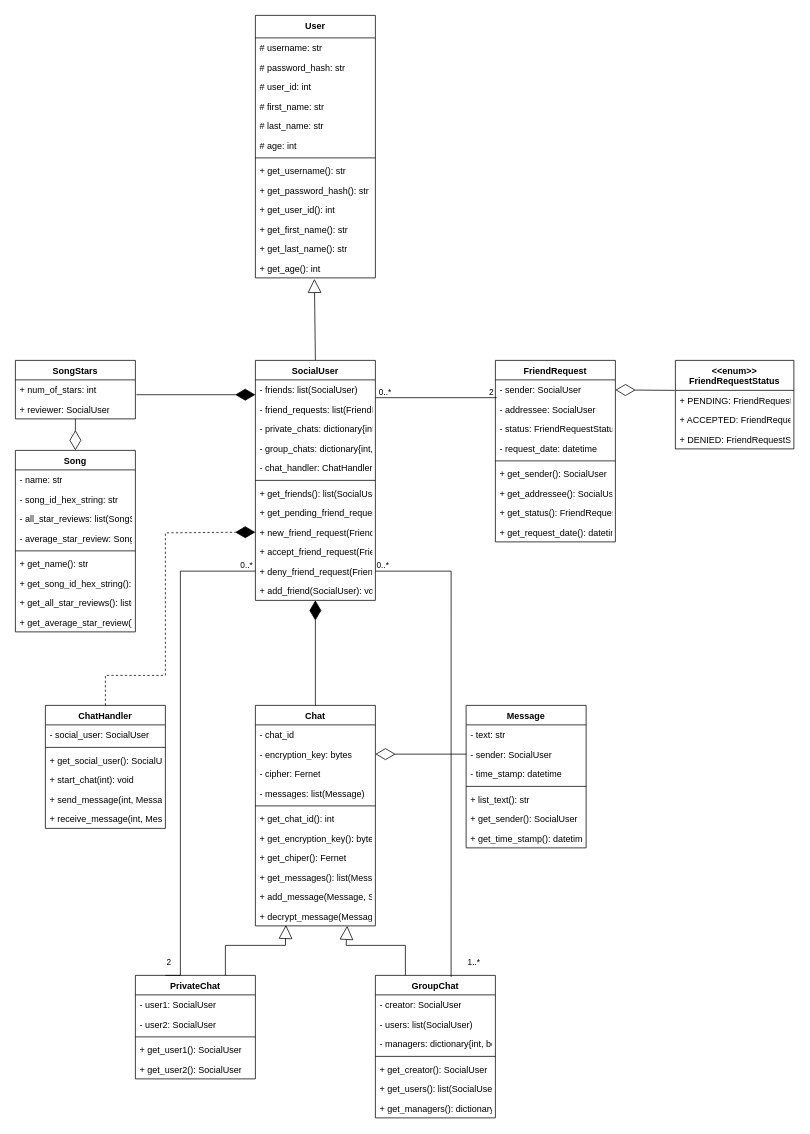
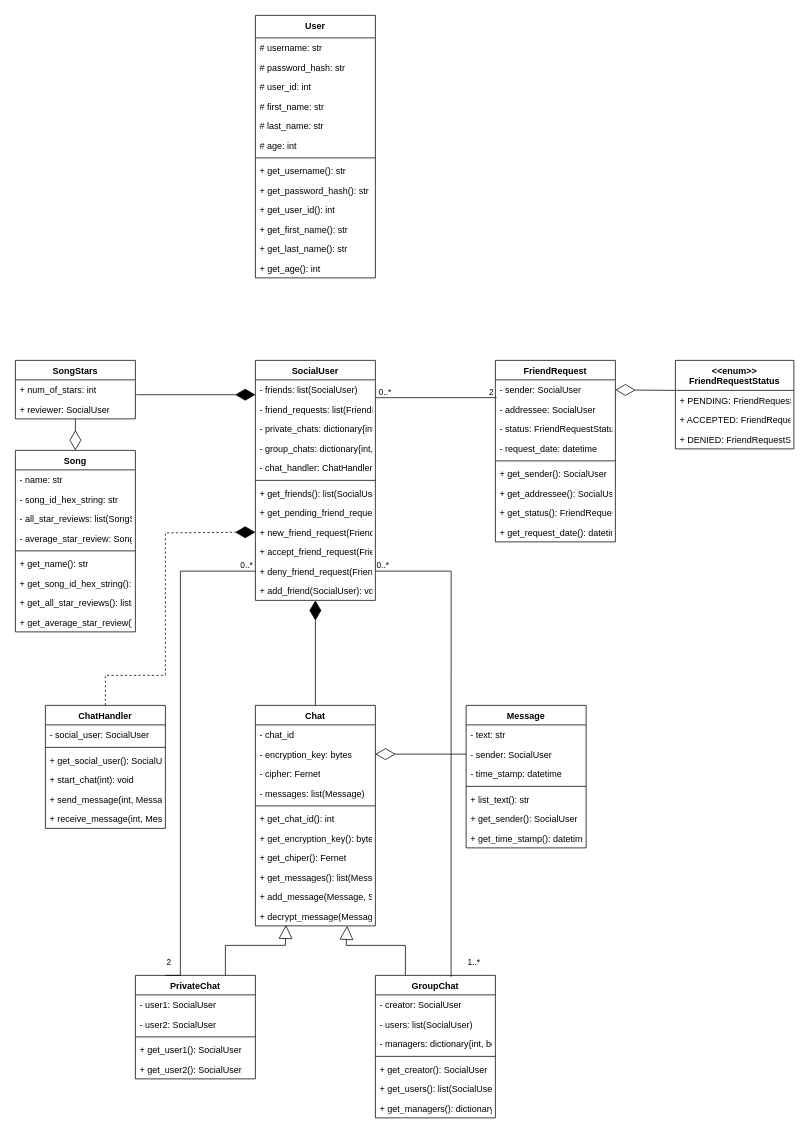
(315, 326) -> none
